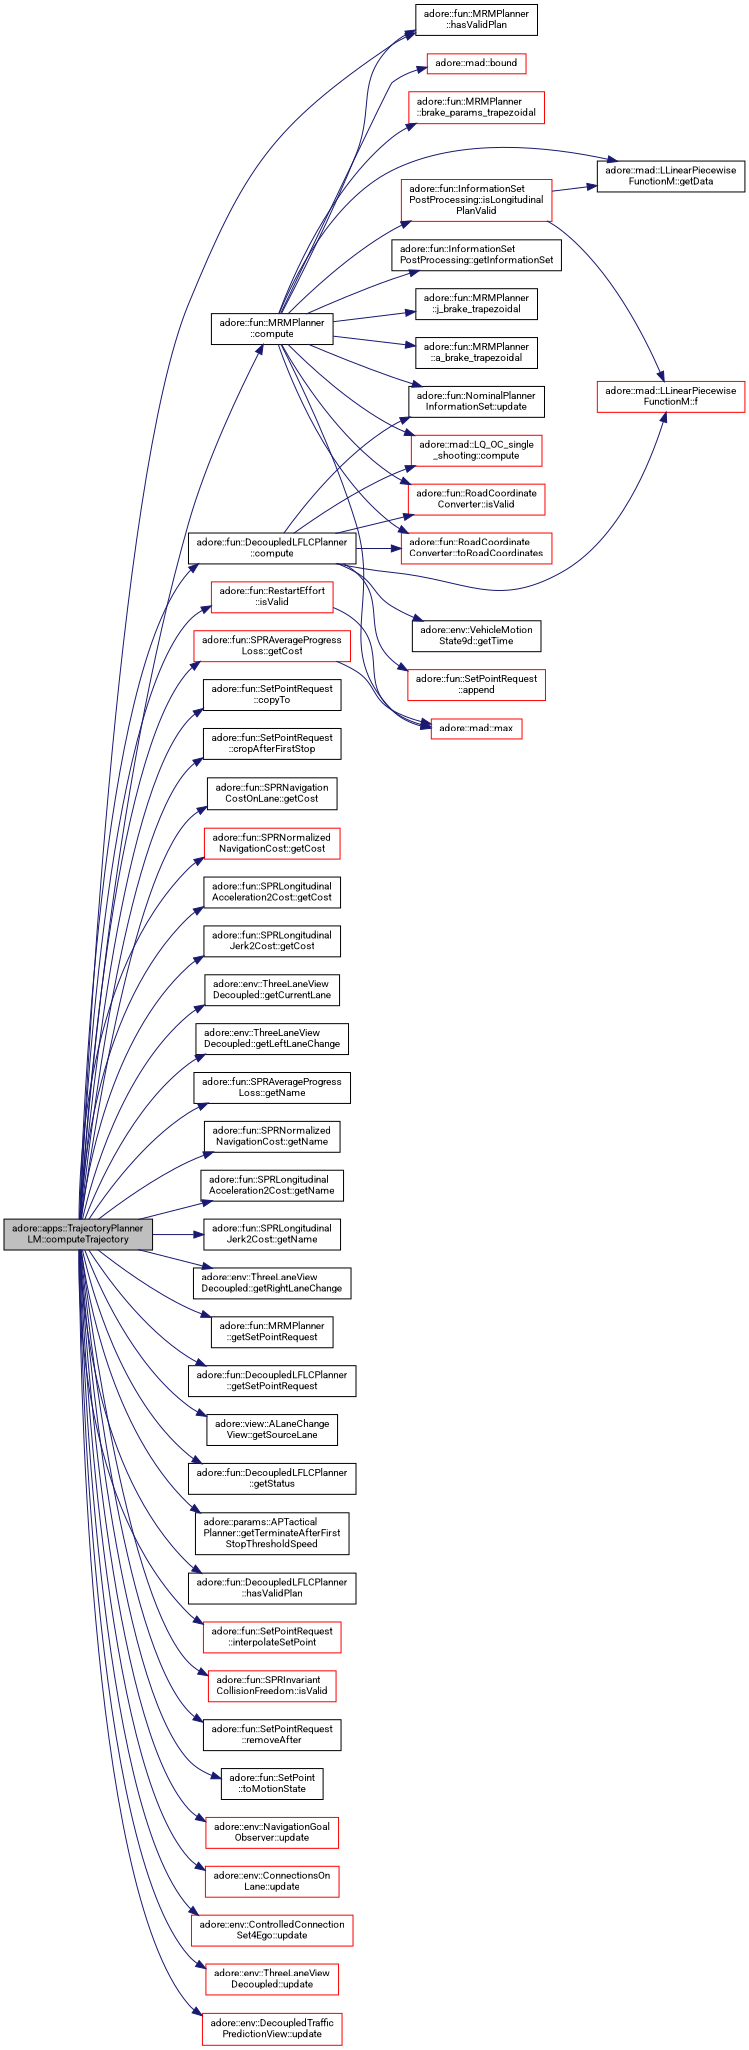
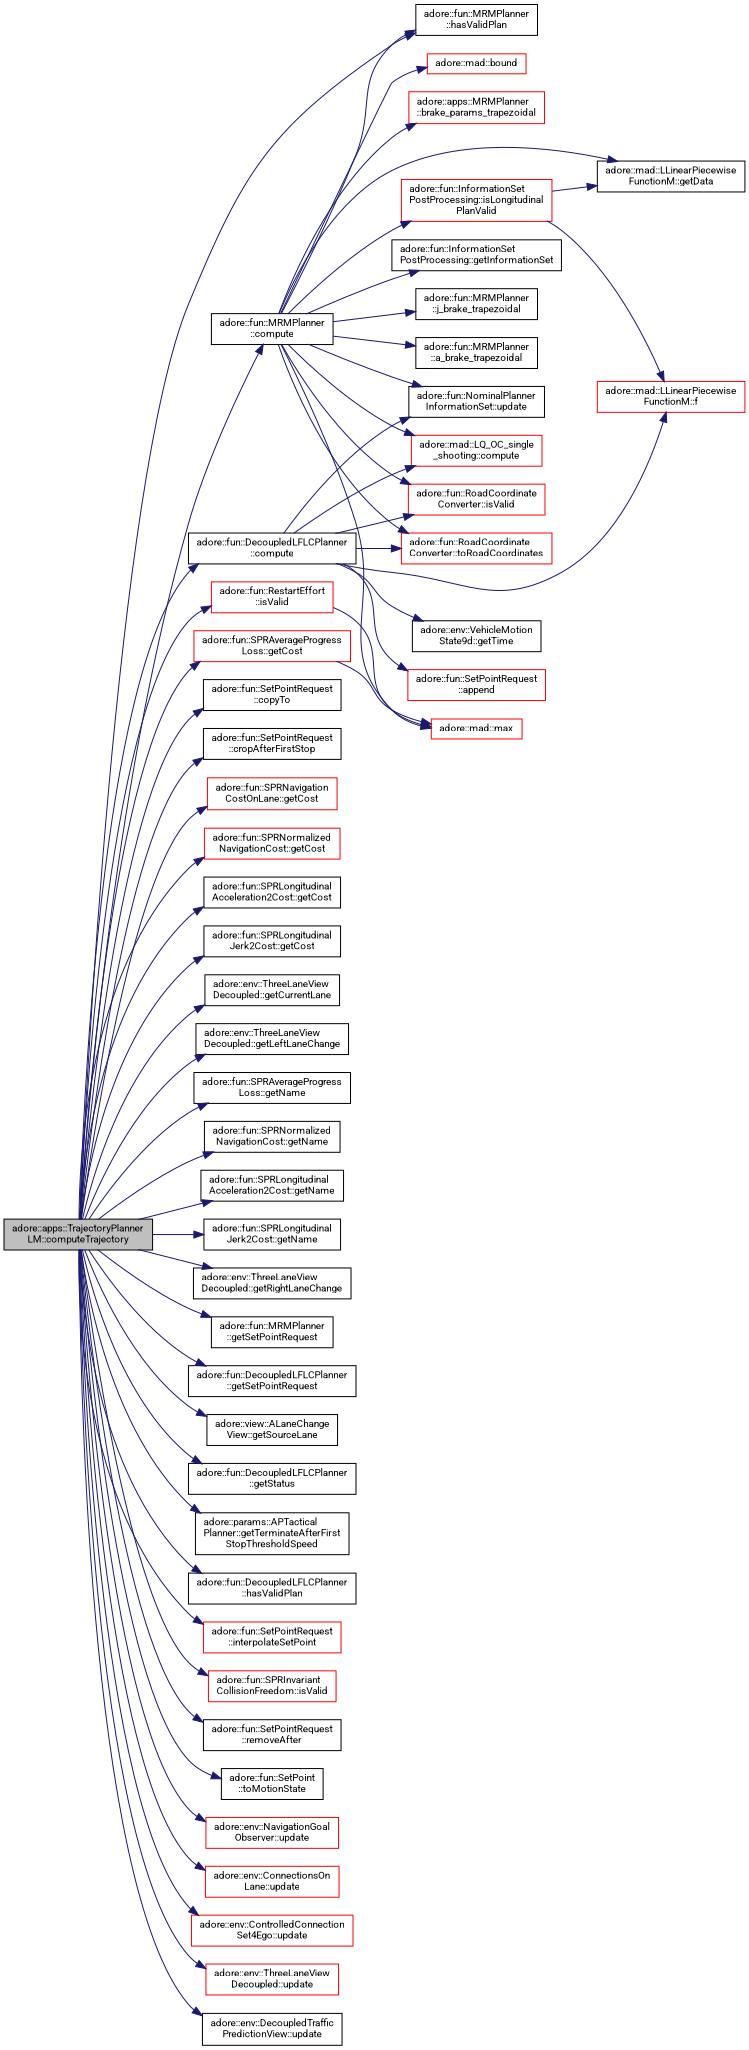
(477, 108) -> (477, 108)
(272, 794) -> (272, 794)
(272, 2029) -> (272, 2029)
